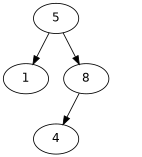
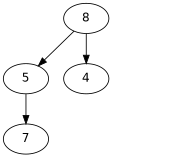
(69, 45) -> (59, 46)
(26, 79) -> (26, 139)
